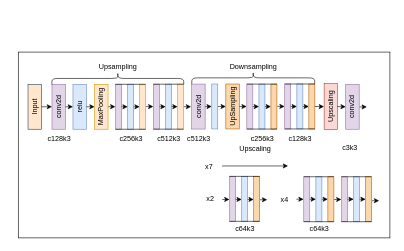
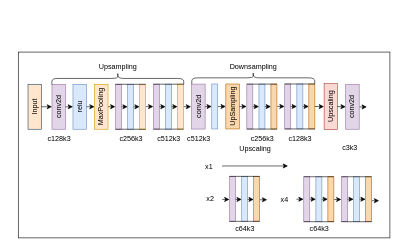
(209, 167) -> (209, 167)
